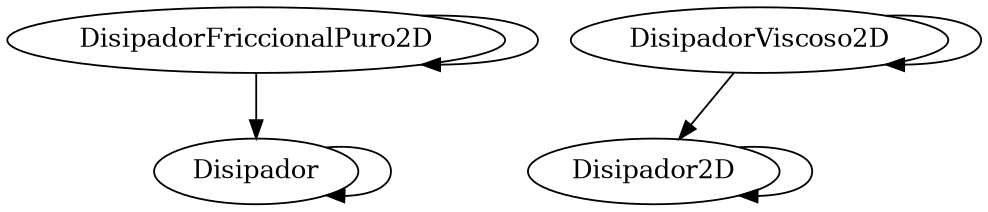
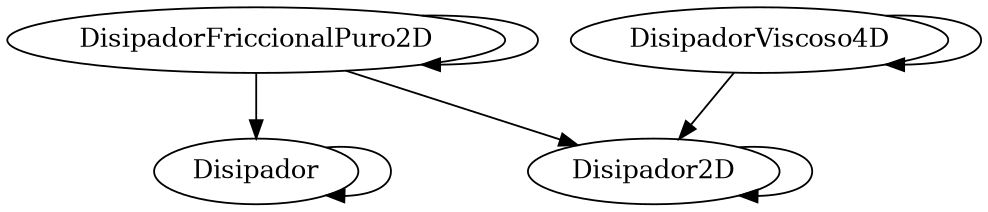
(760, 40) -> (760, 40)
none -> (453, 105)
